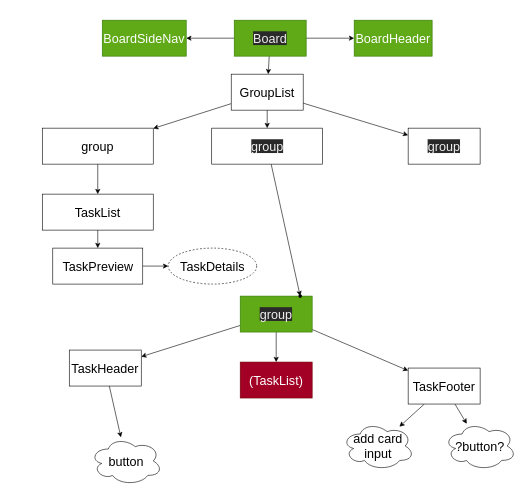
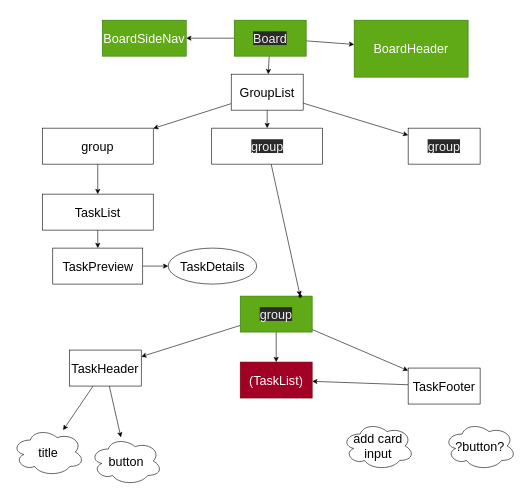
(393, 38) -> (411, 49)
(213, 266) -> (213, 266)
none -> (79, 406)
(460, 412) -> (373, 384)
(412, 415) -> none
none -> (48, 452)
